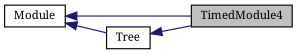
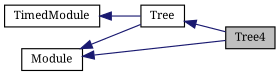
none -> (52, 16)
(242, 16) -> (250, 38)
